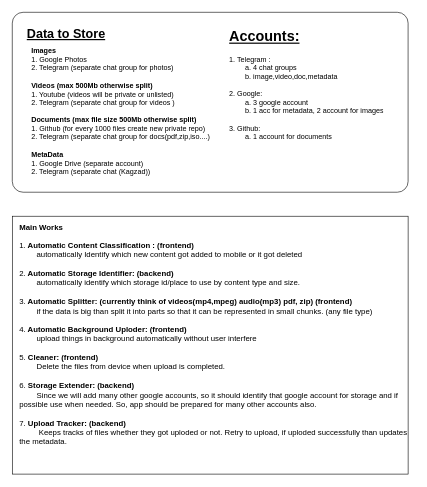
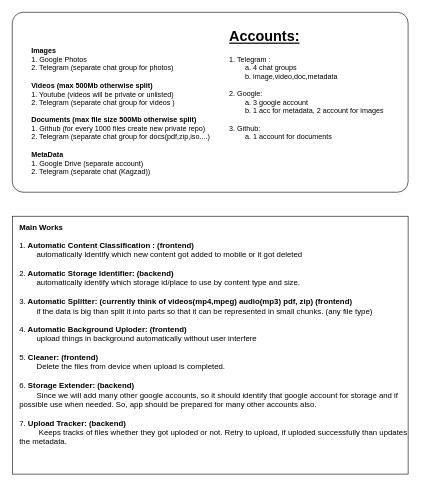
(66, 33) -> none
